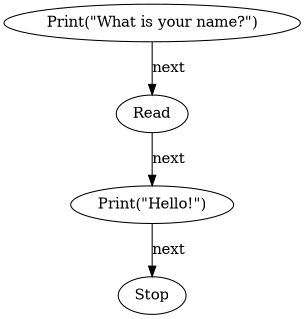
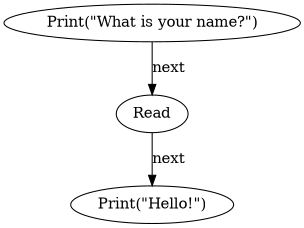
(152, 296) -> none
